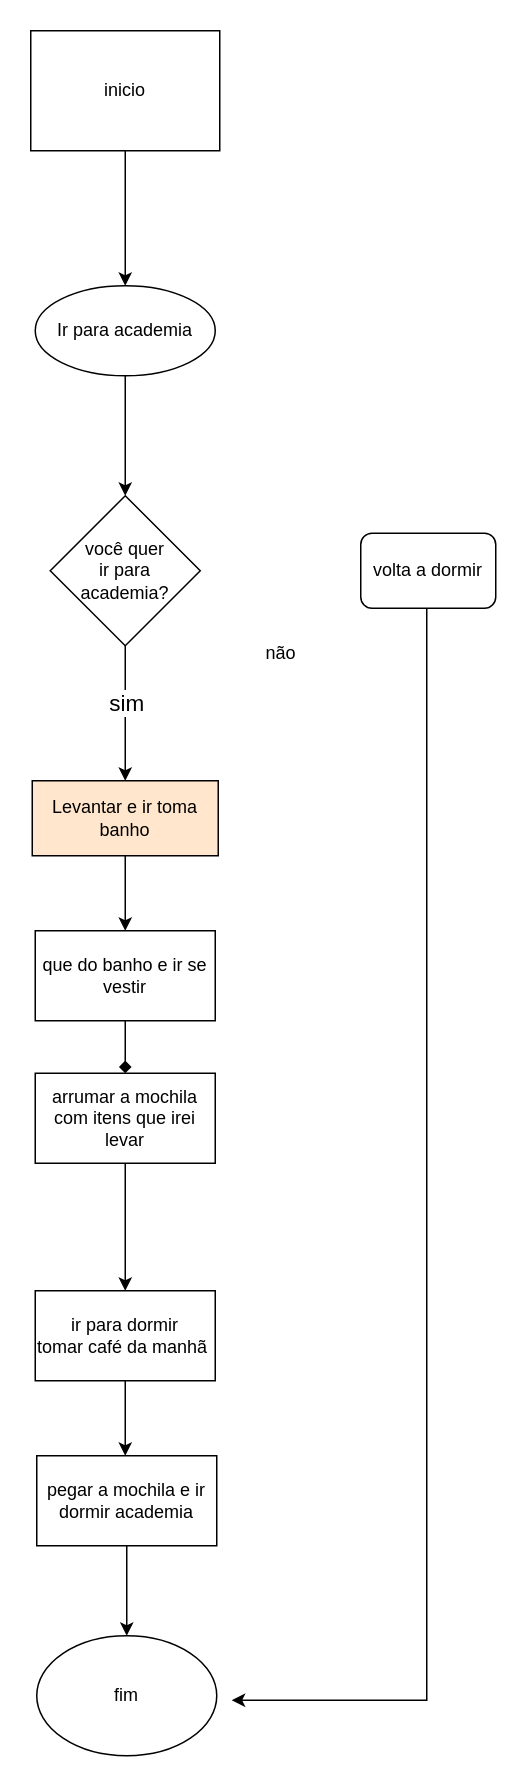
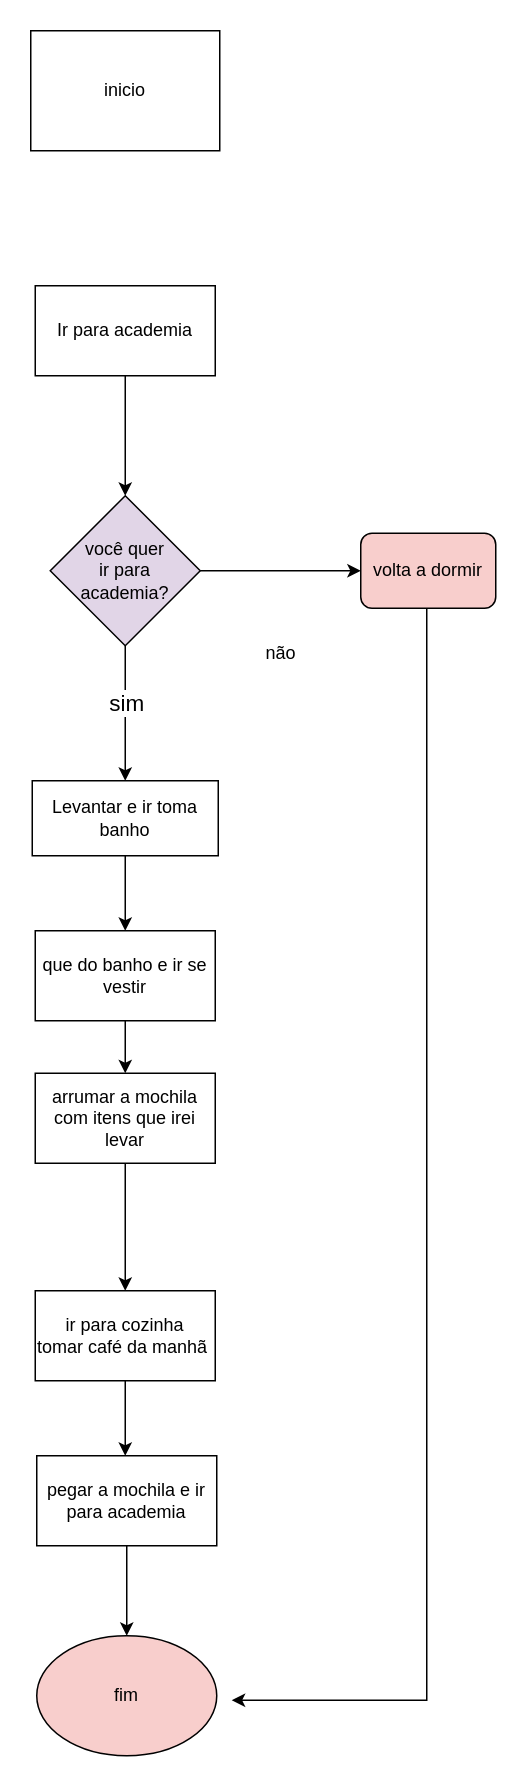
(125, 213) -> none
(125, 331) -> (125, 331)
(125, 571) -> (125, 571)
none -> (276, 571)
(428, 571) -> (428, 571)
(125, 818) -> (125, 818)
(125, 1061) -> (125, 1062)
(125, 1336) -> (125, 1336)
(127, 1501) -> (127, 1501)
(127, 1696) -> (127, 1696)
